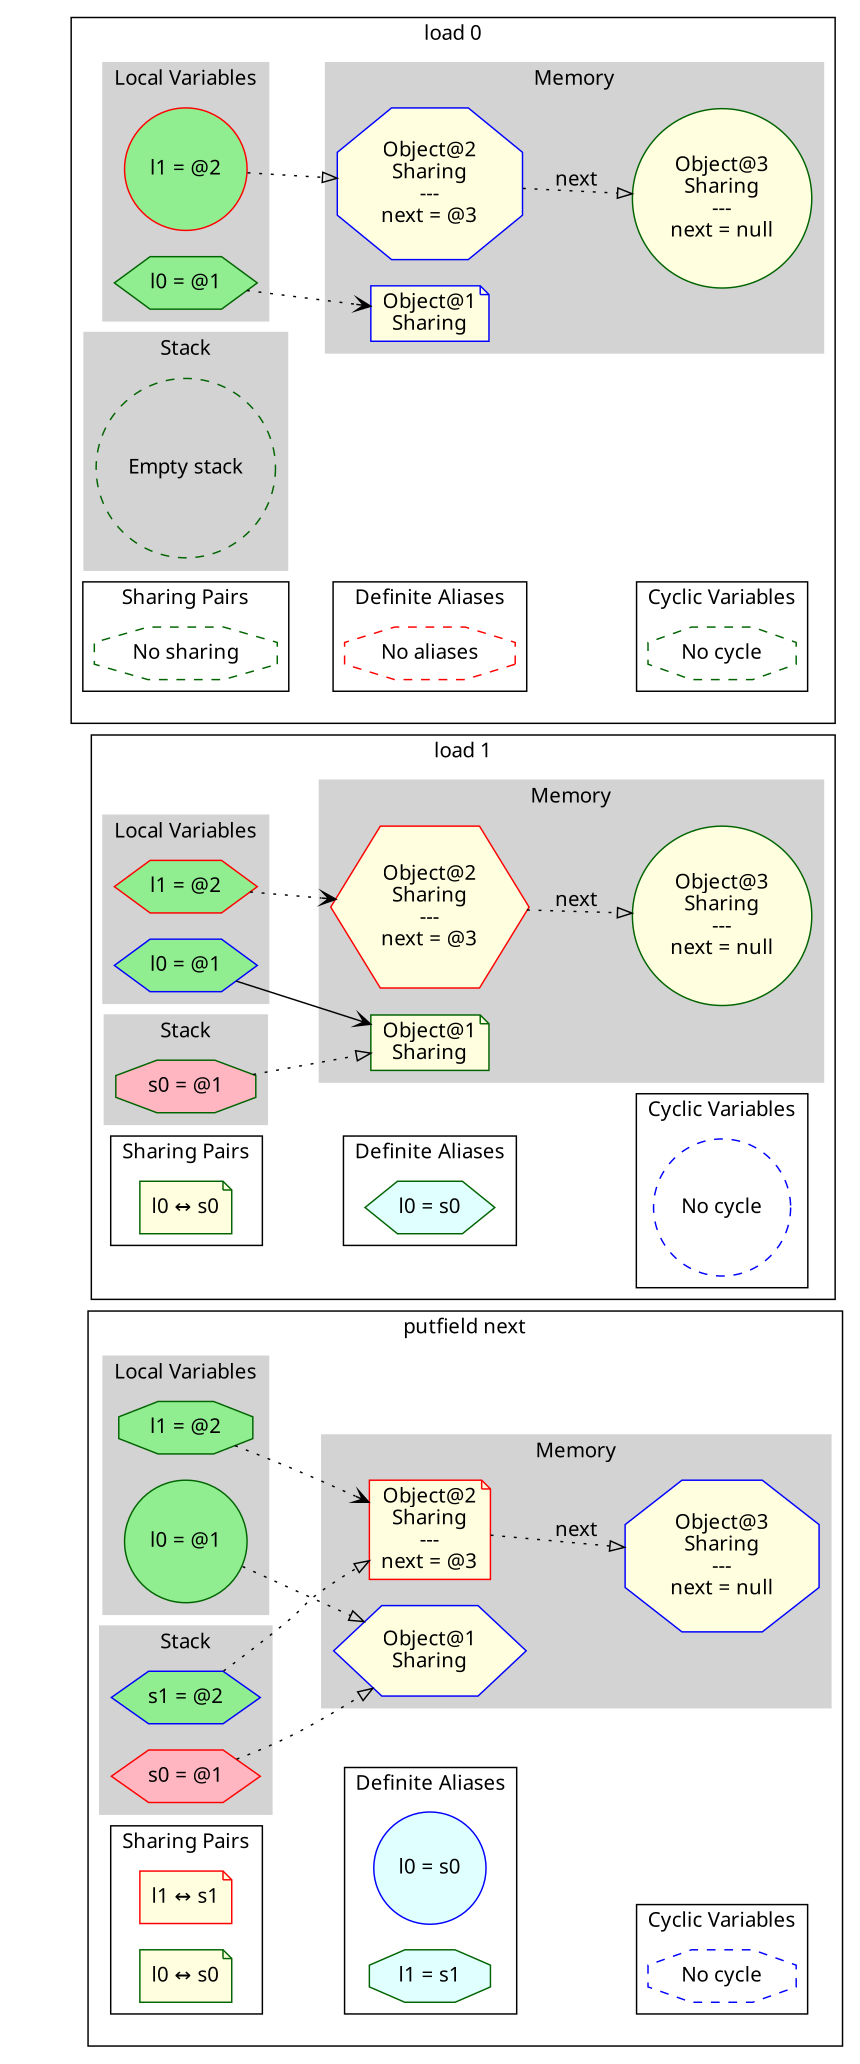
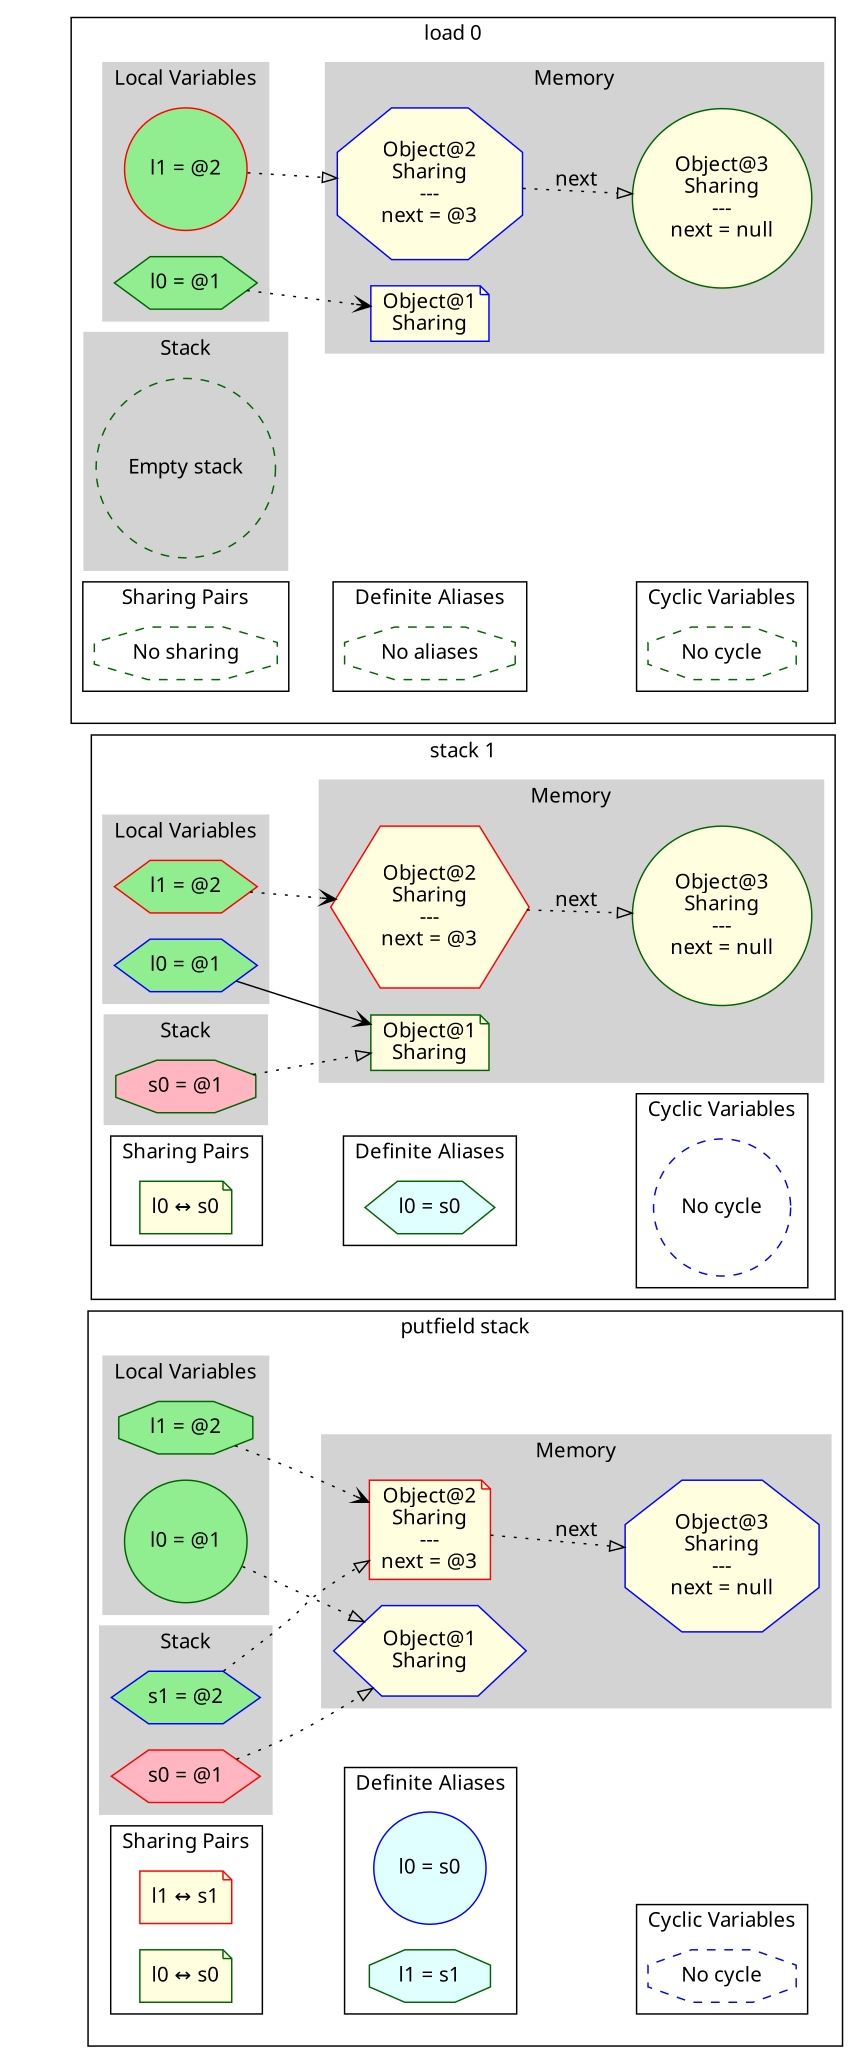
(430, 653) -> (430, 653)
(463, 752) -> (463, 752)
(465, 1328) -> (465, 1328)
